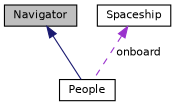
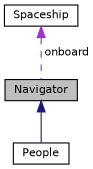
(108, 58) -> (41, 59)
